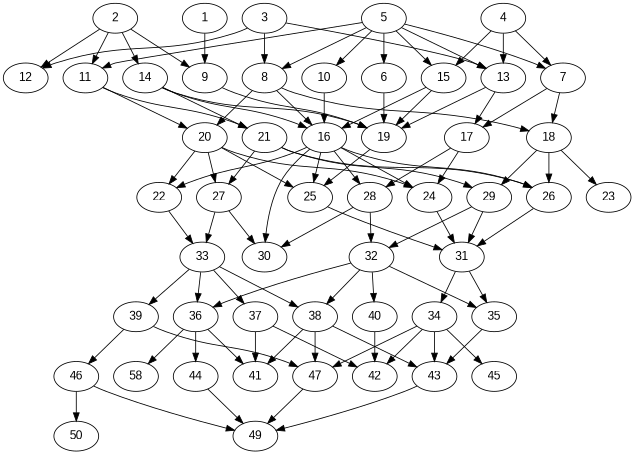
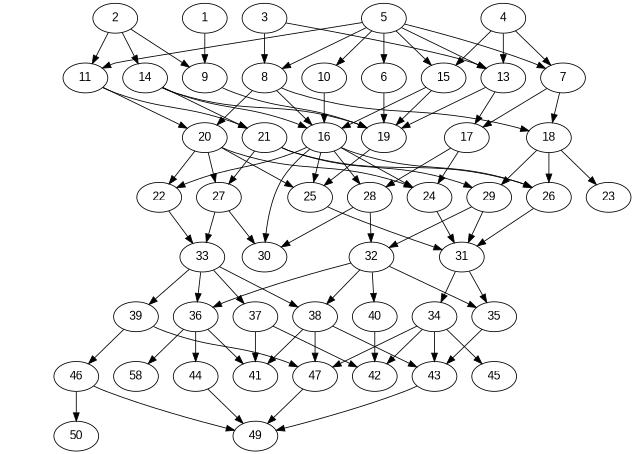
(26, 78) -> none
